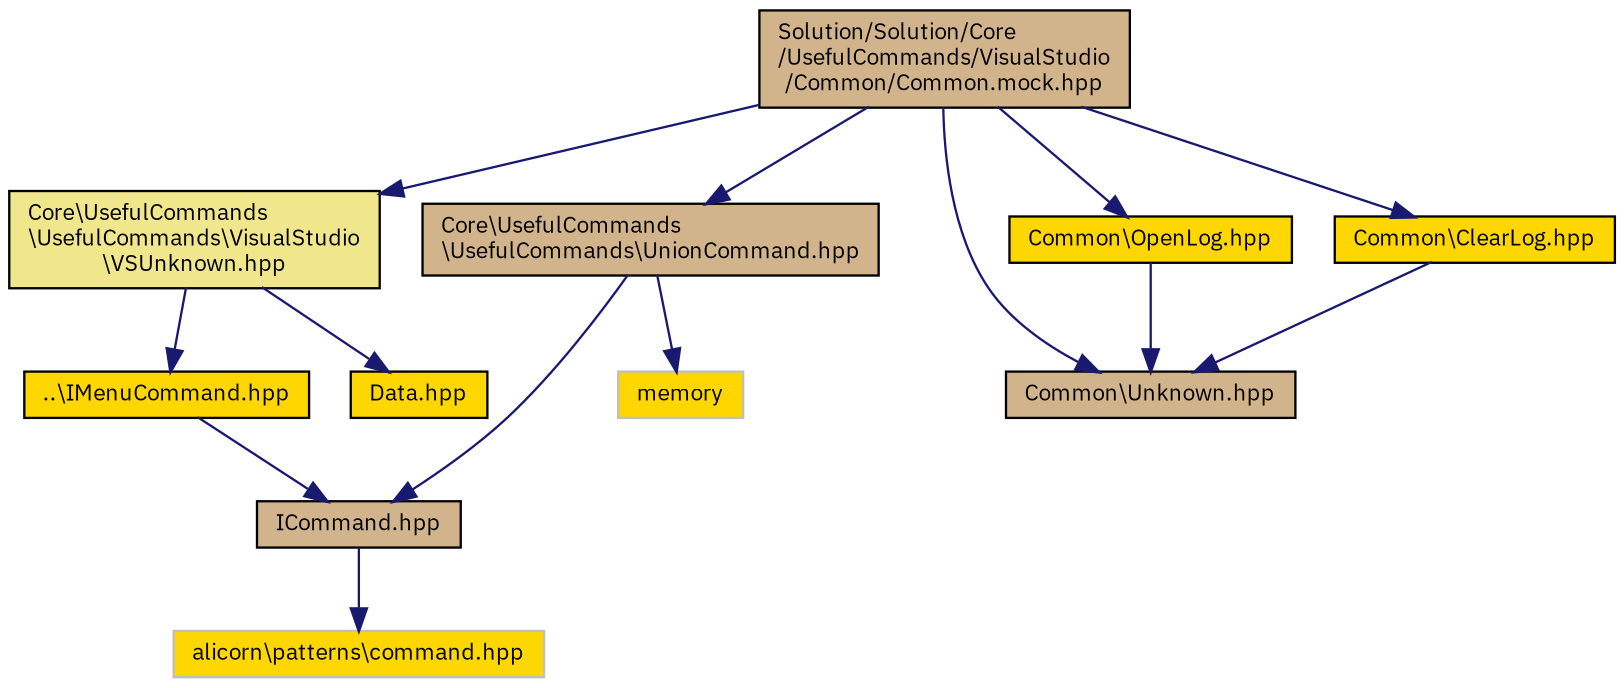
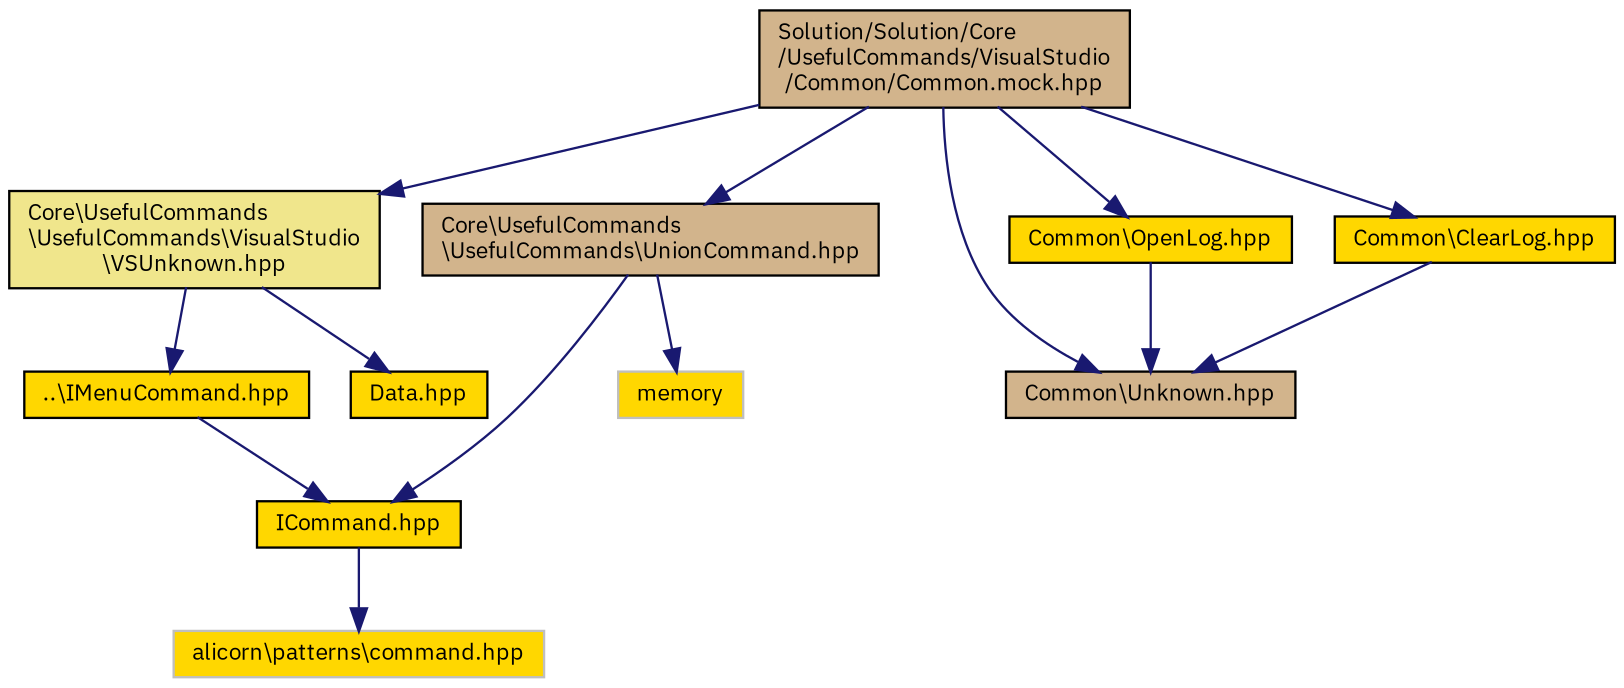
(359, 524) -> (359, 524)
